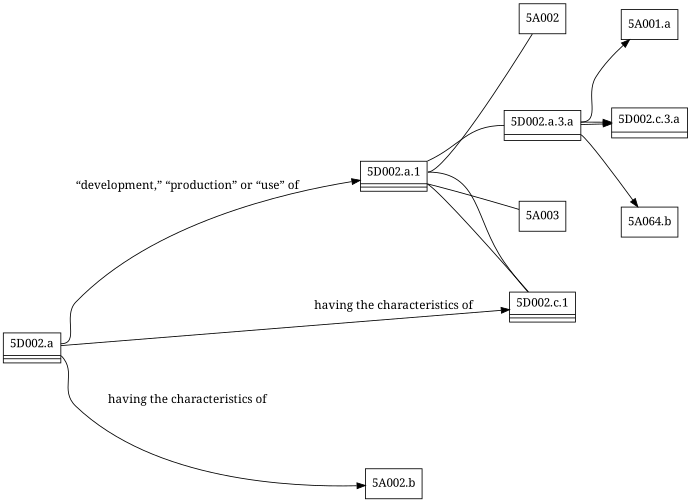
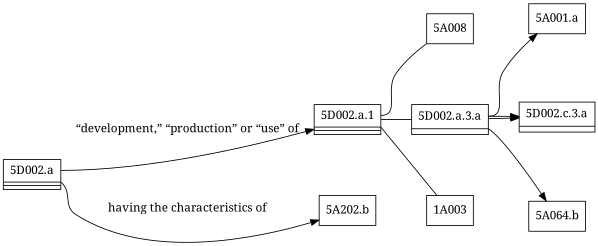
(542, 19) -> (450, 29)
(542, 216) -> (450, 210)
(542, 307) -> none
(394, 484) -> (348, 210)
